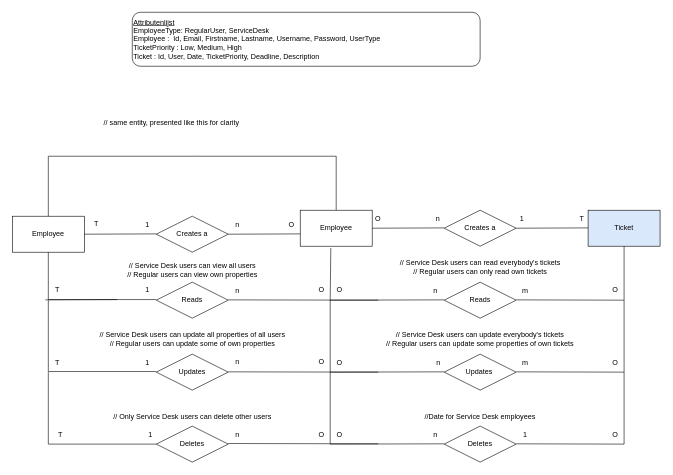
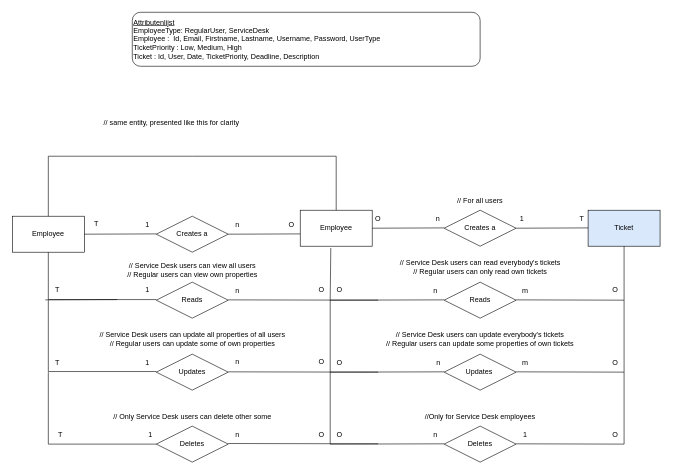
none -> (480, 201)
(193, 417) -> (193, 417)
(480, 417) -> (480, 417)
